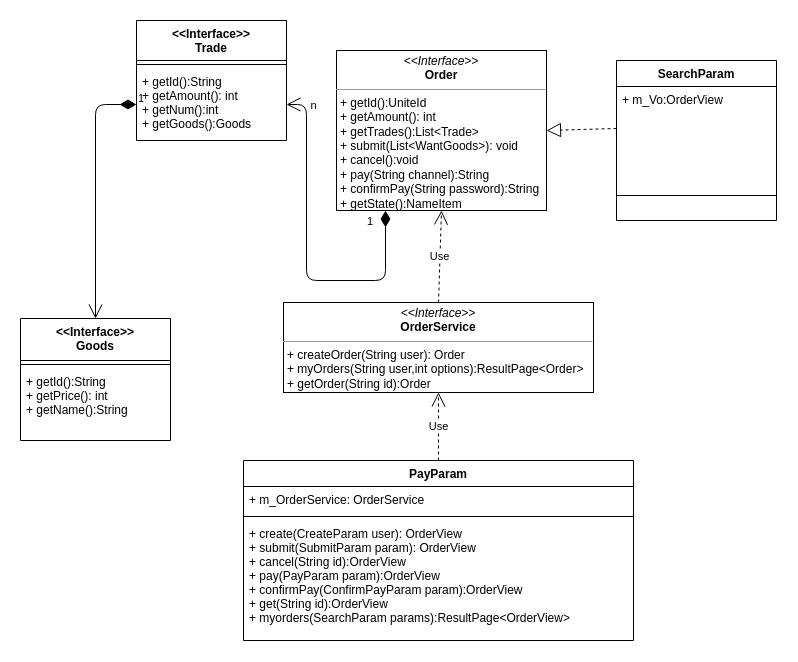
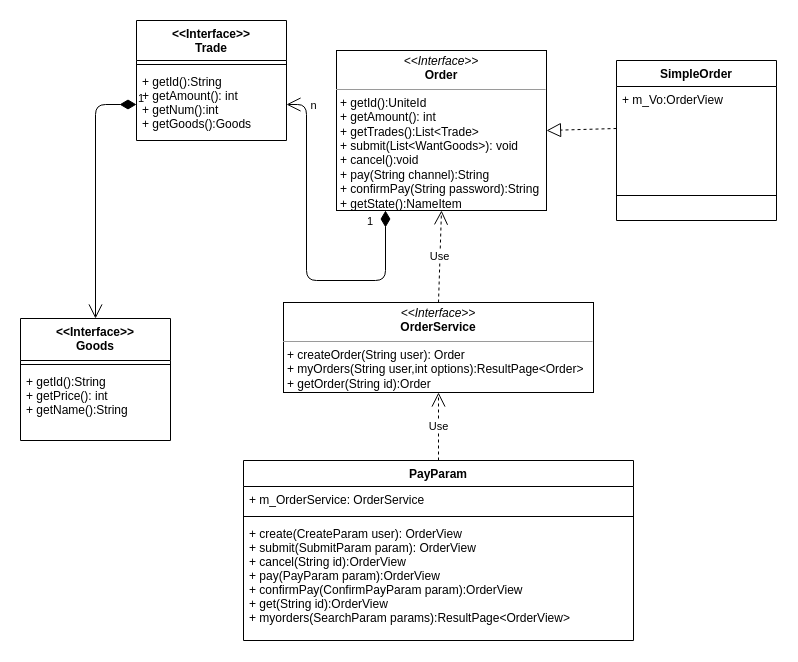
(696, 74) -> (696, 74)
